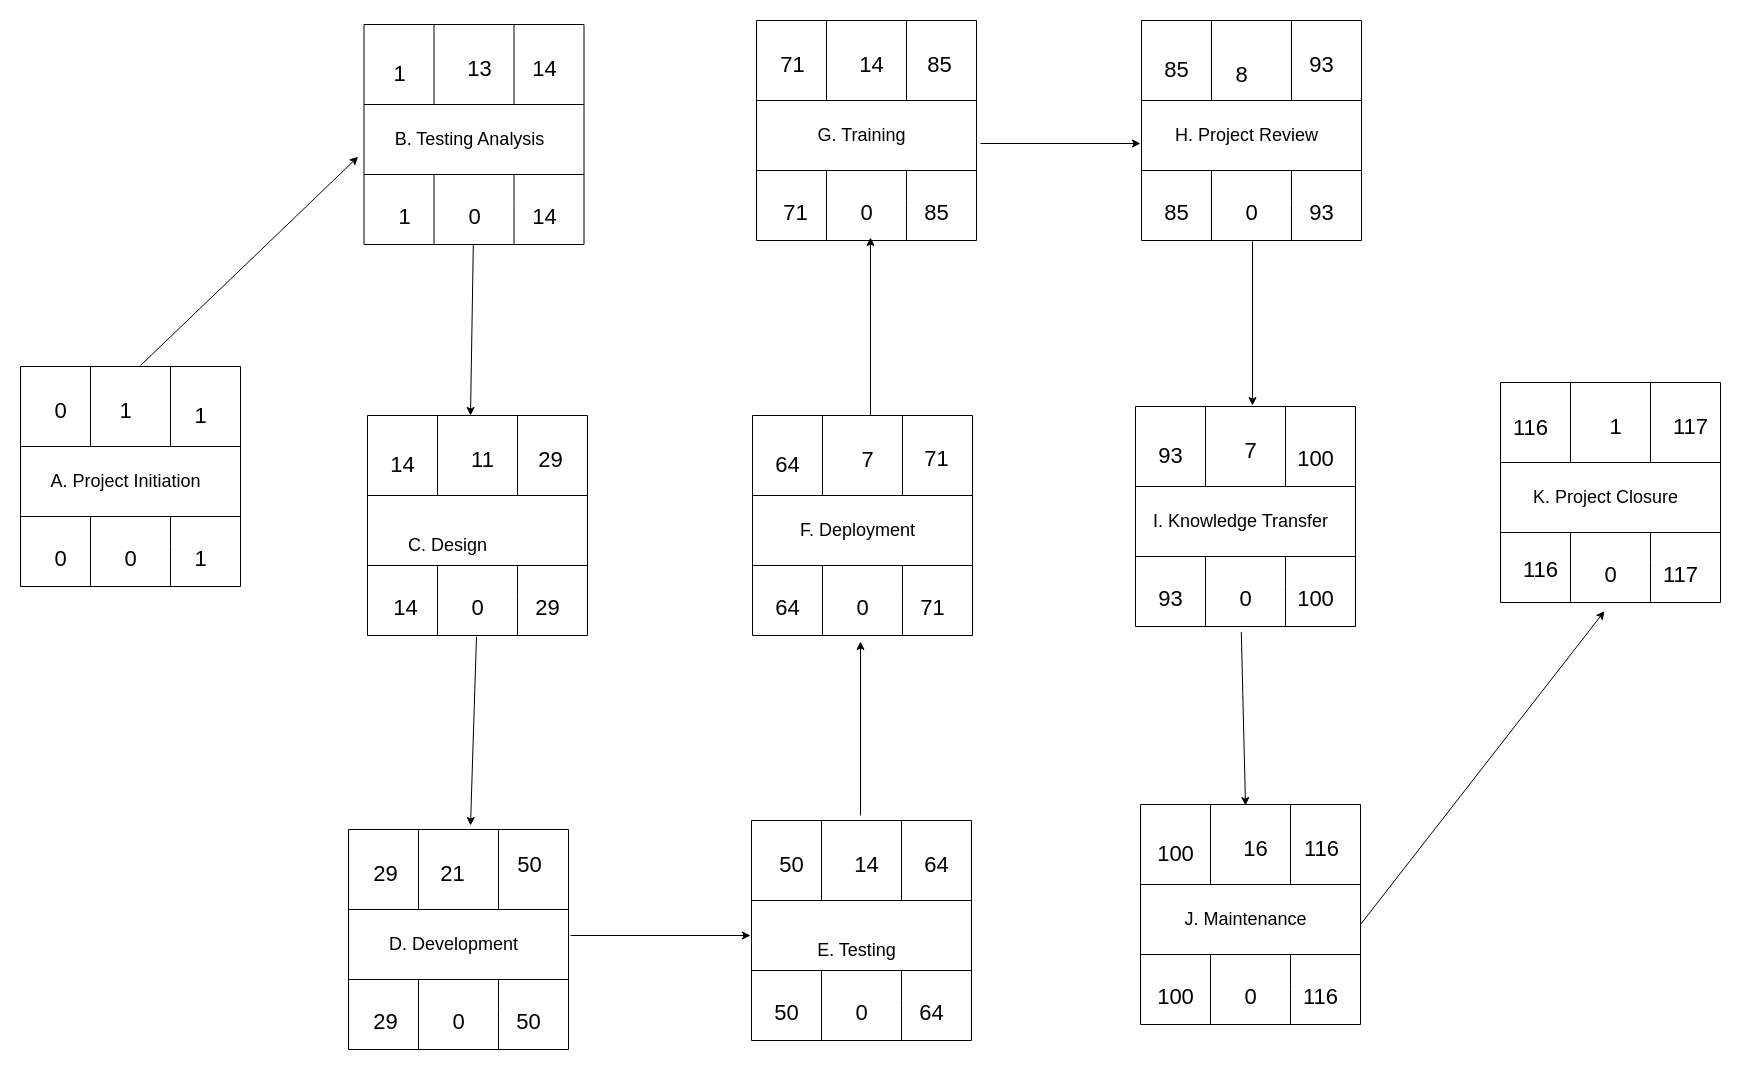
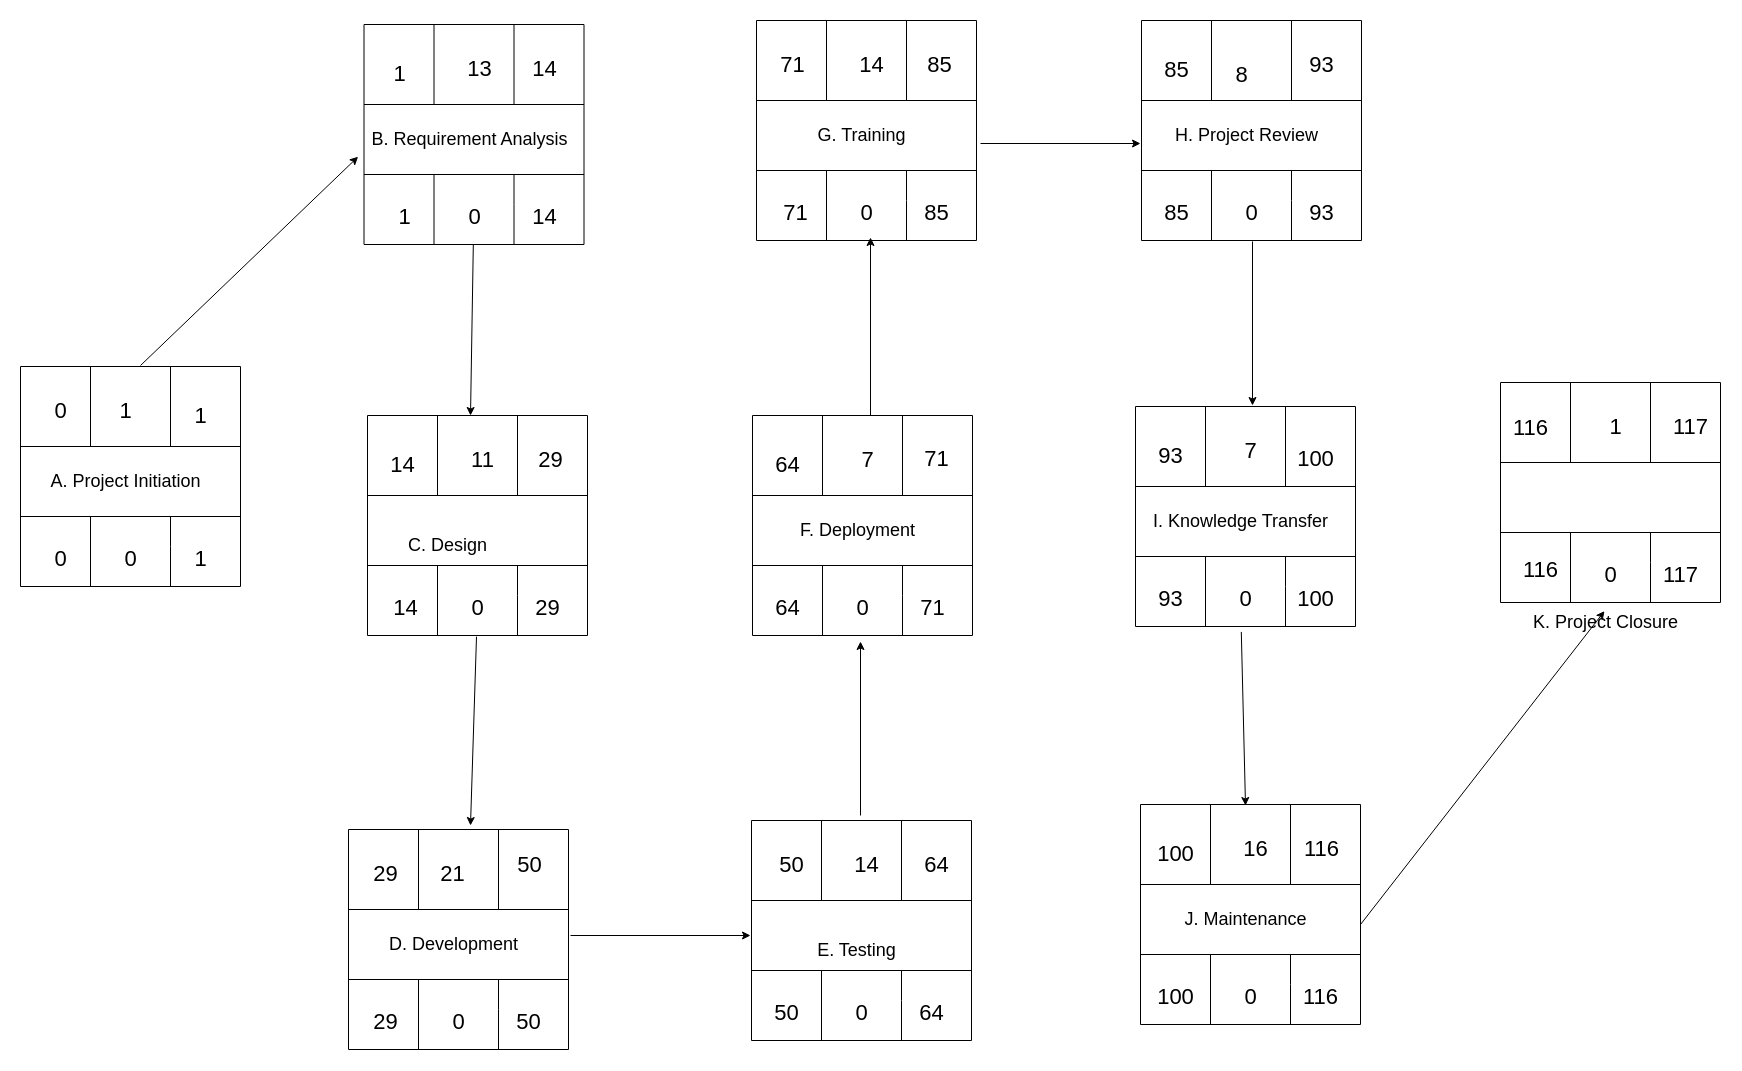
(470, 140) -> (470, 140)
(1606, 498) -> (1606, 623)
